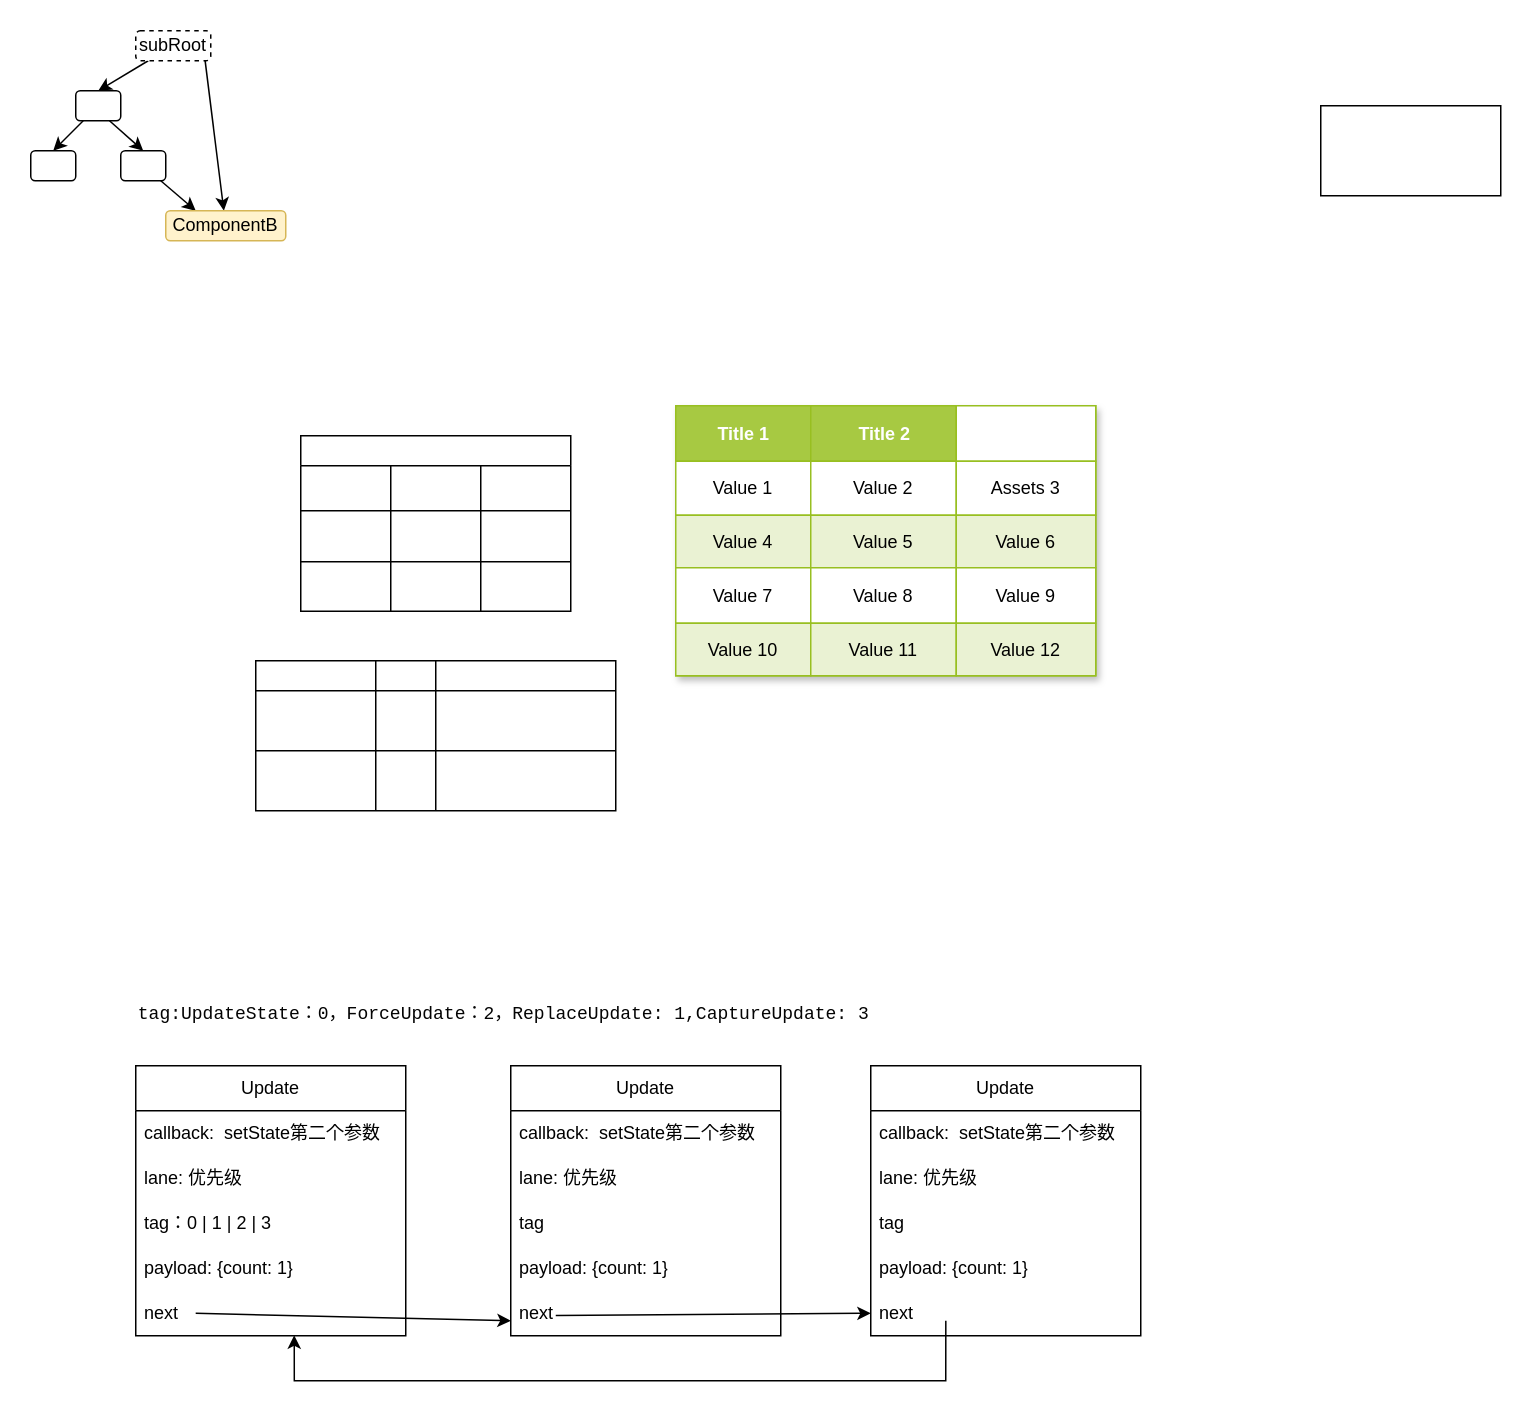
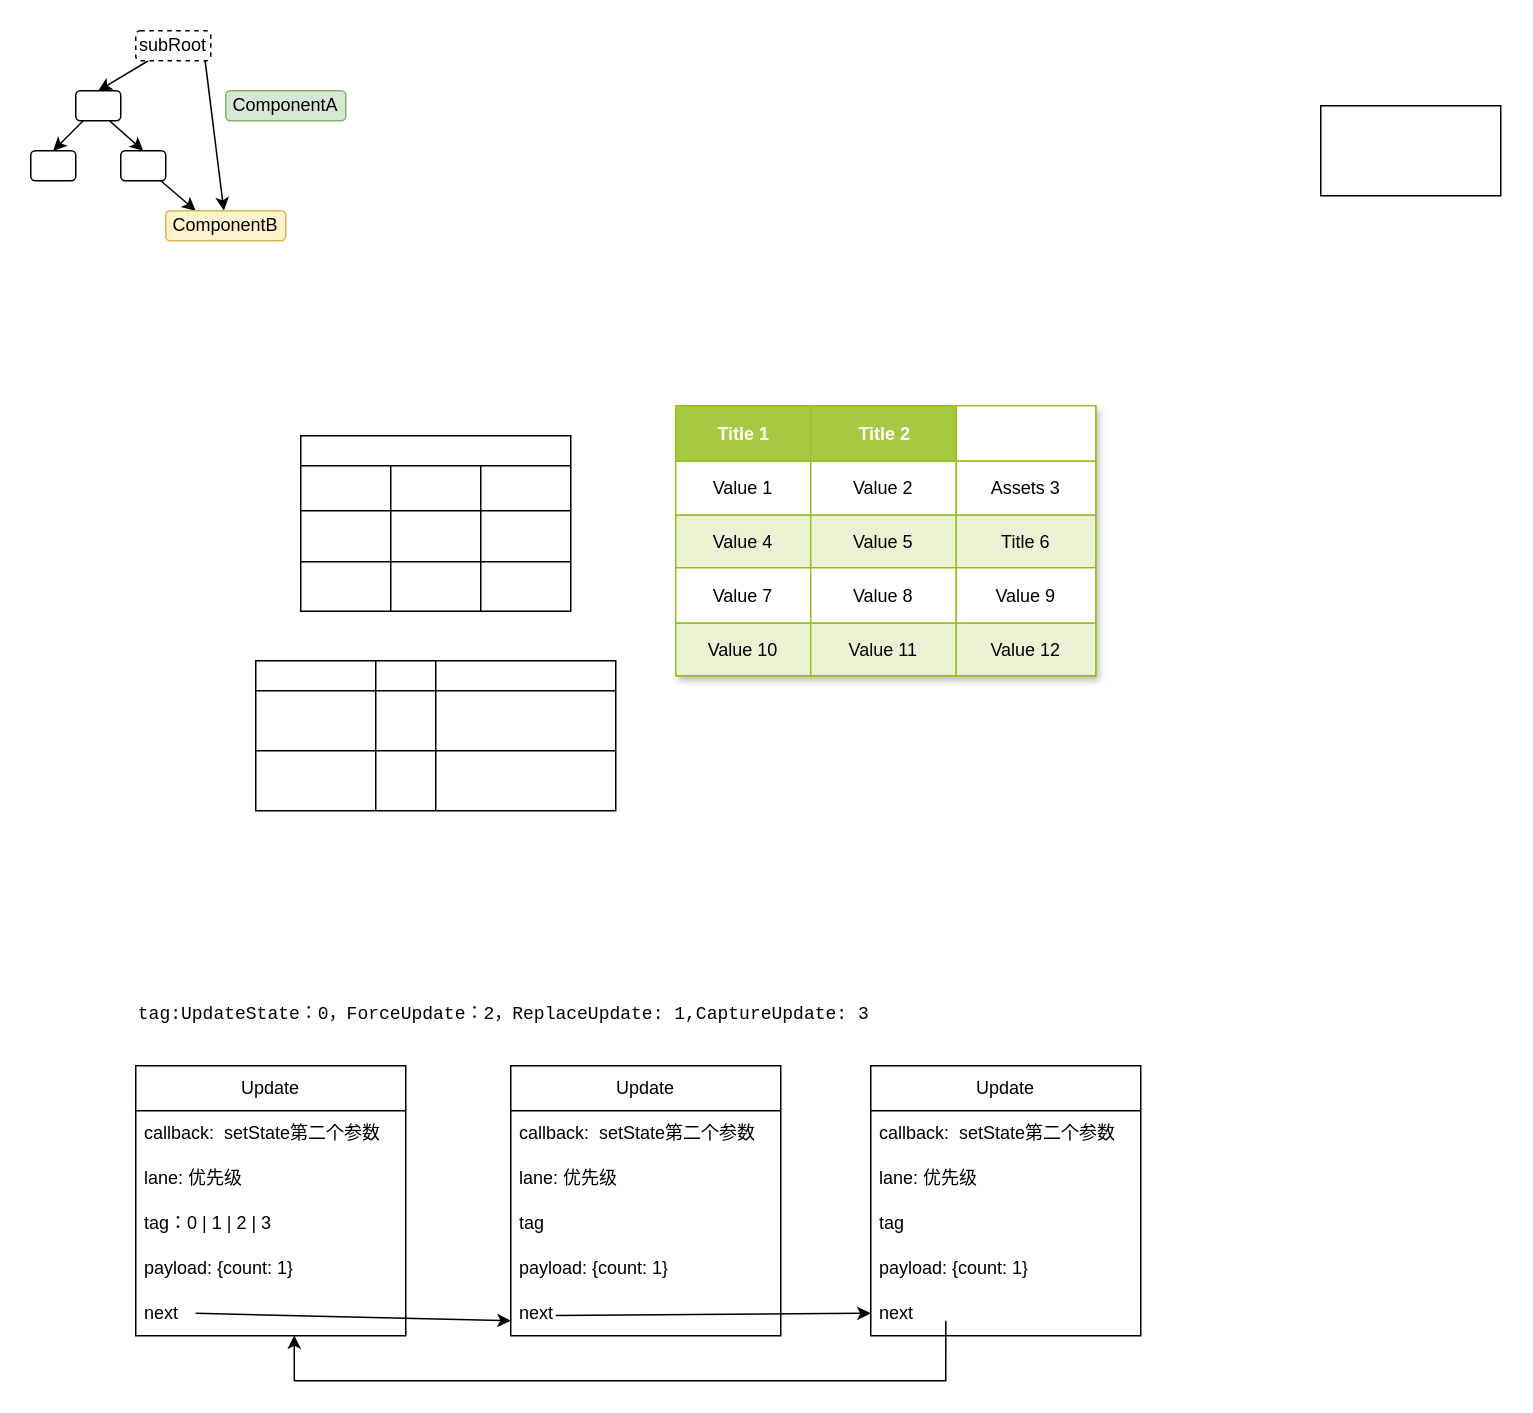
none -> (286, 106)
(1026, 542) -> (1026, 542)
